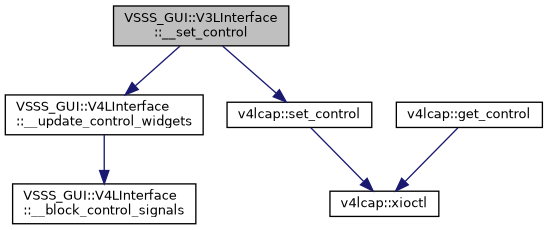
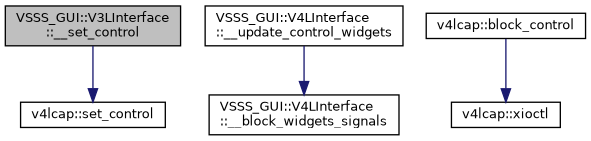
(158, 66) -> none
(469, 115) -> (506, 26)
(337, 155) -> none
(104, 204) -> (304, 115)
